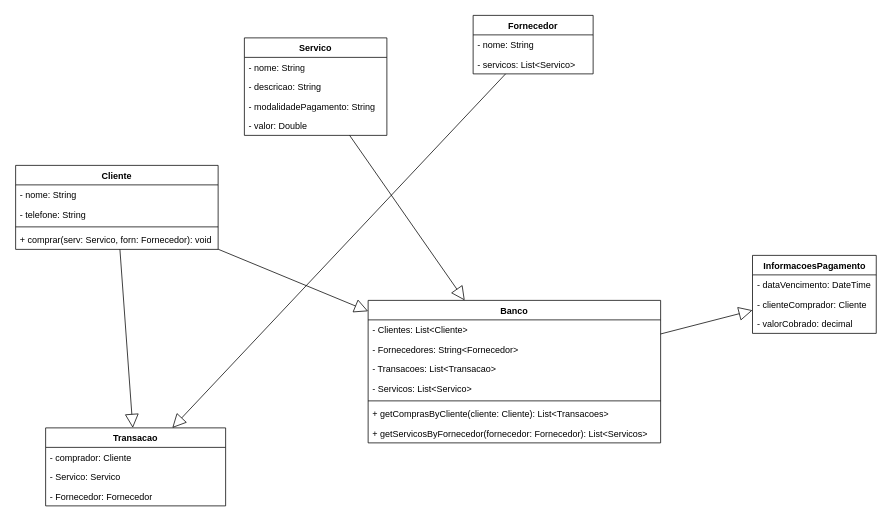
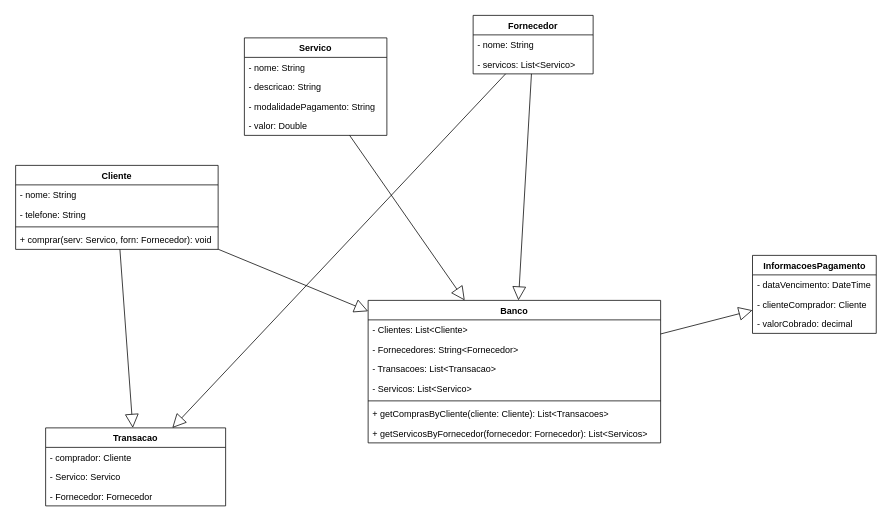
none -> (525, 181)
